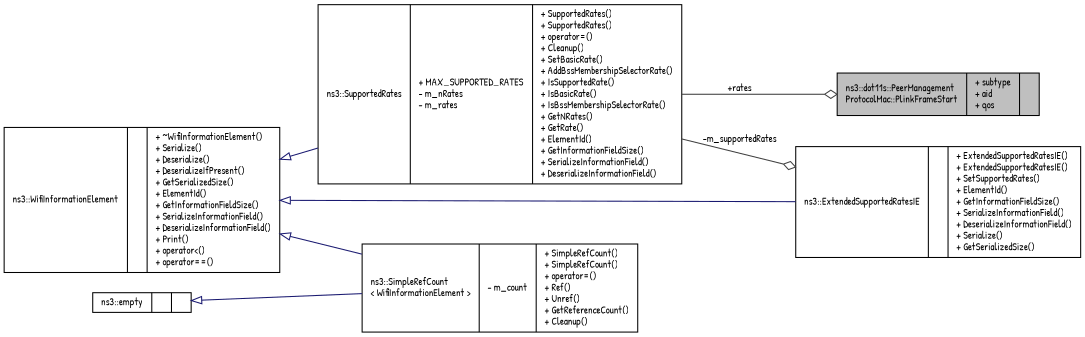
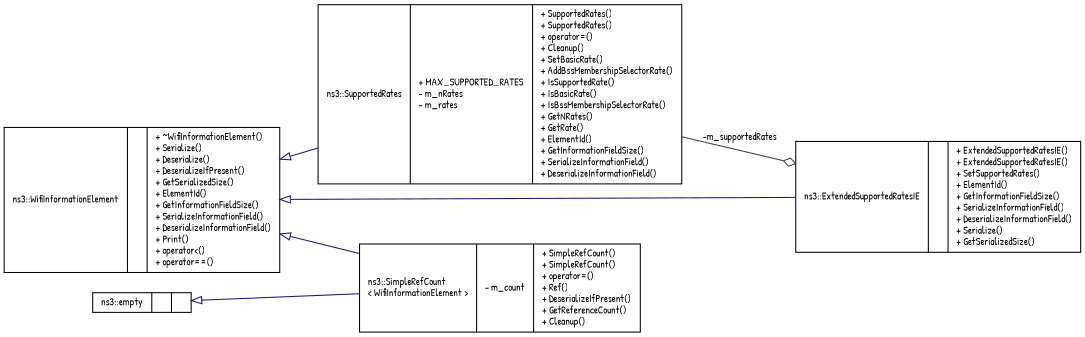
(938, 94) -> none
(563, 299) -> (587, 299)
